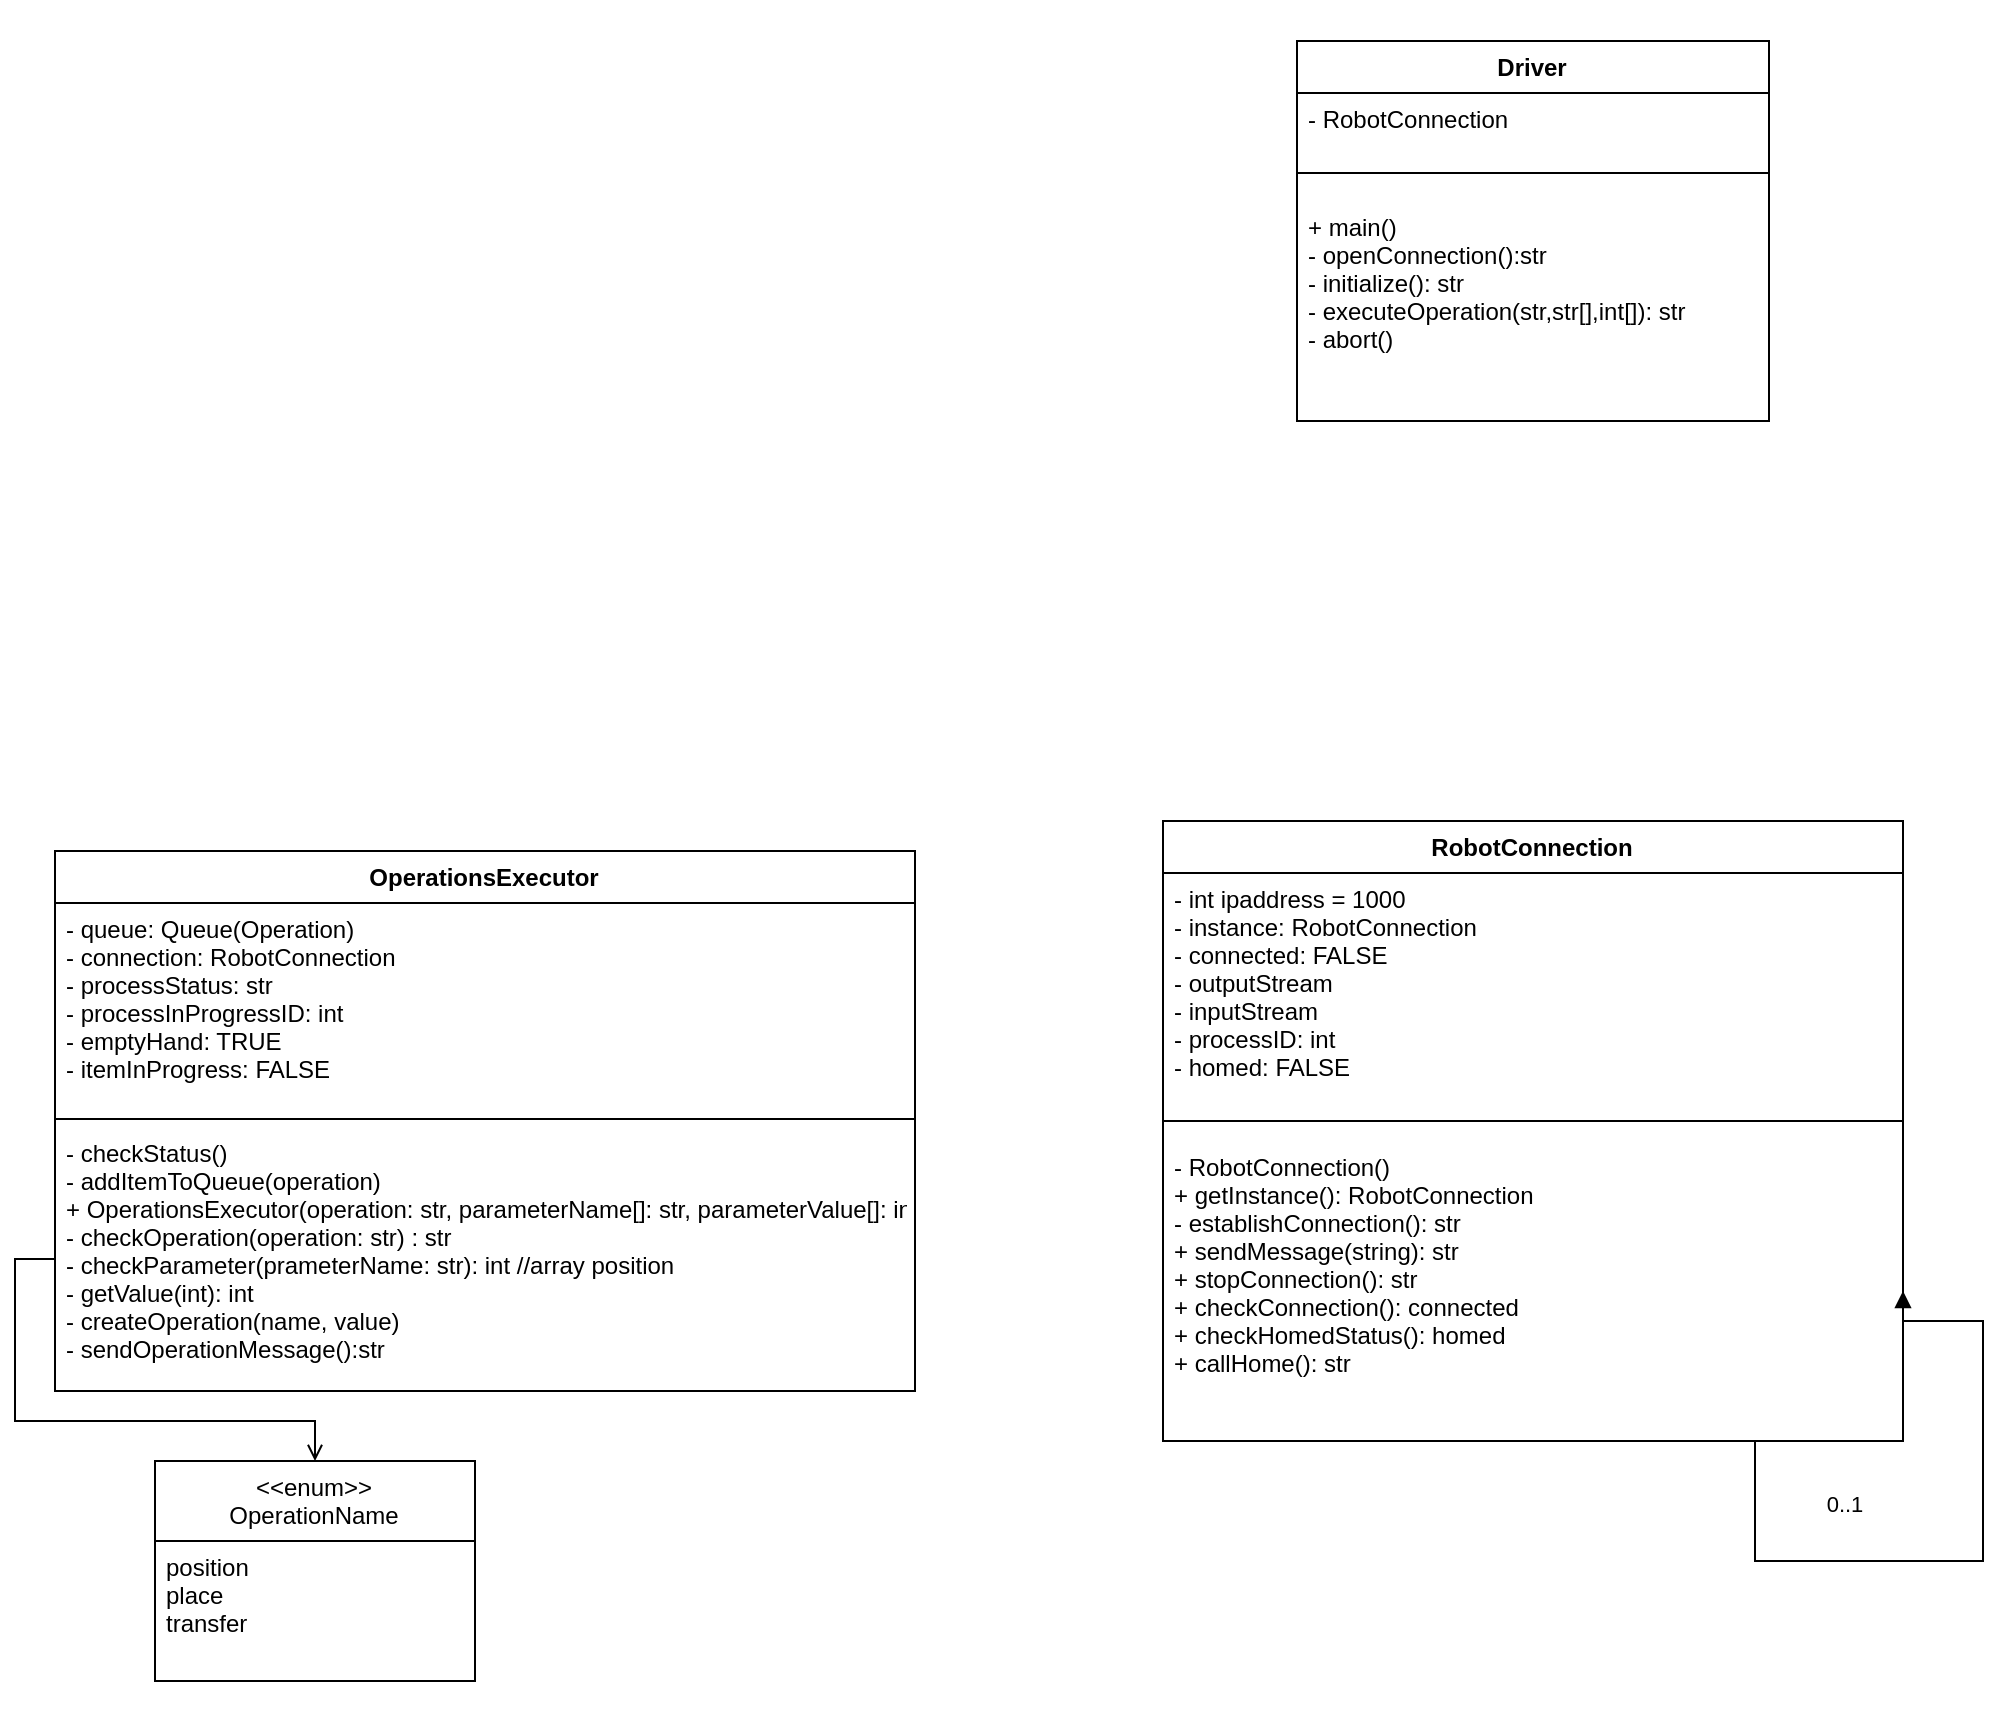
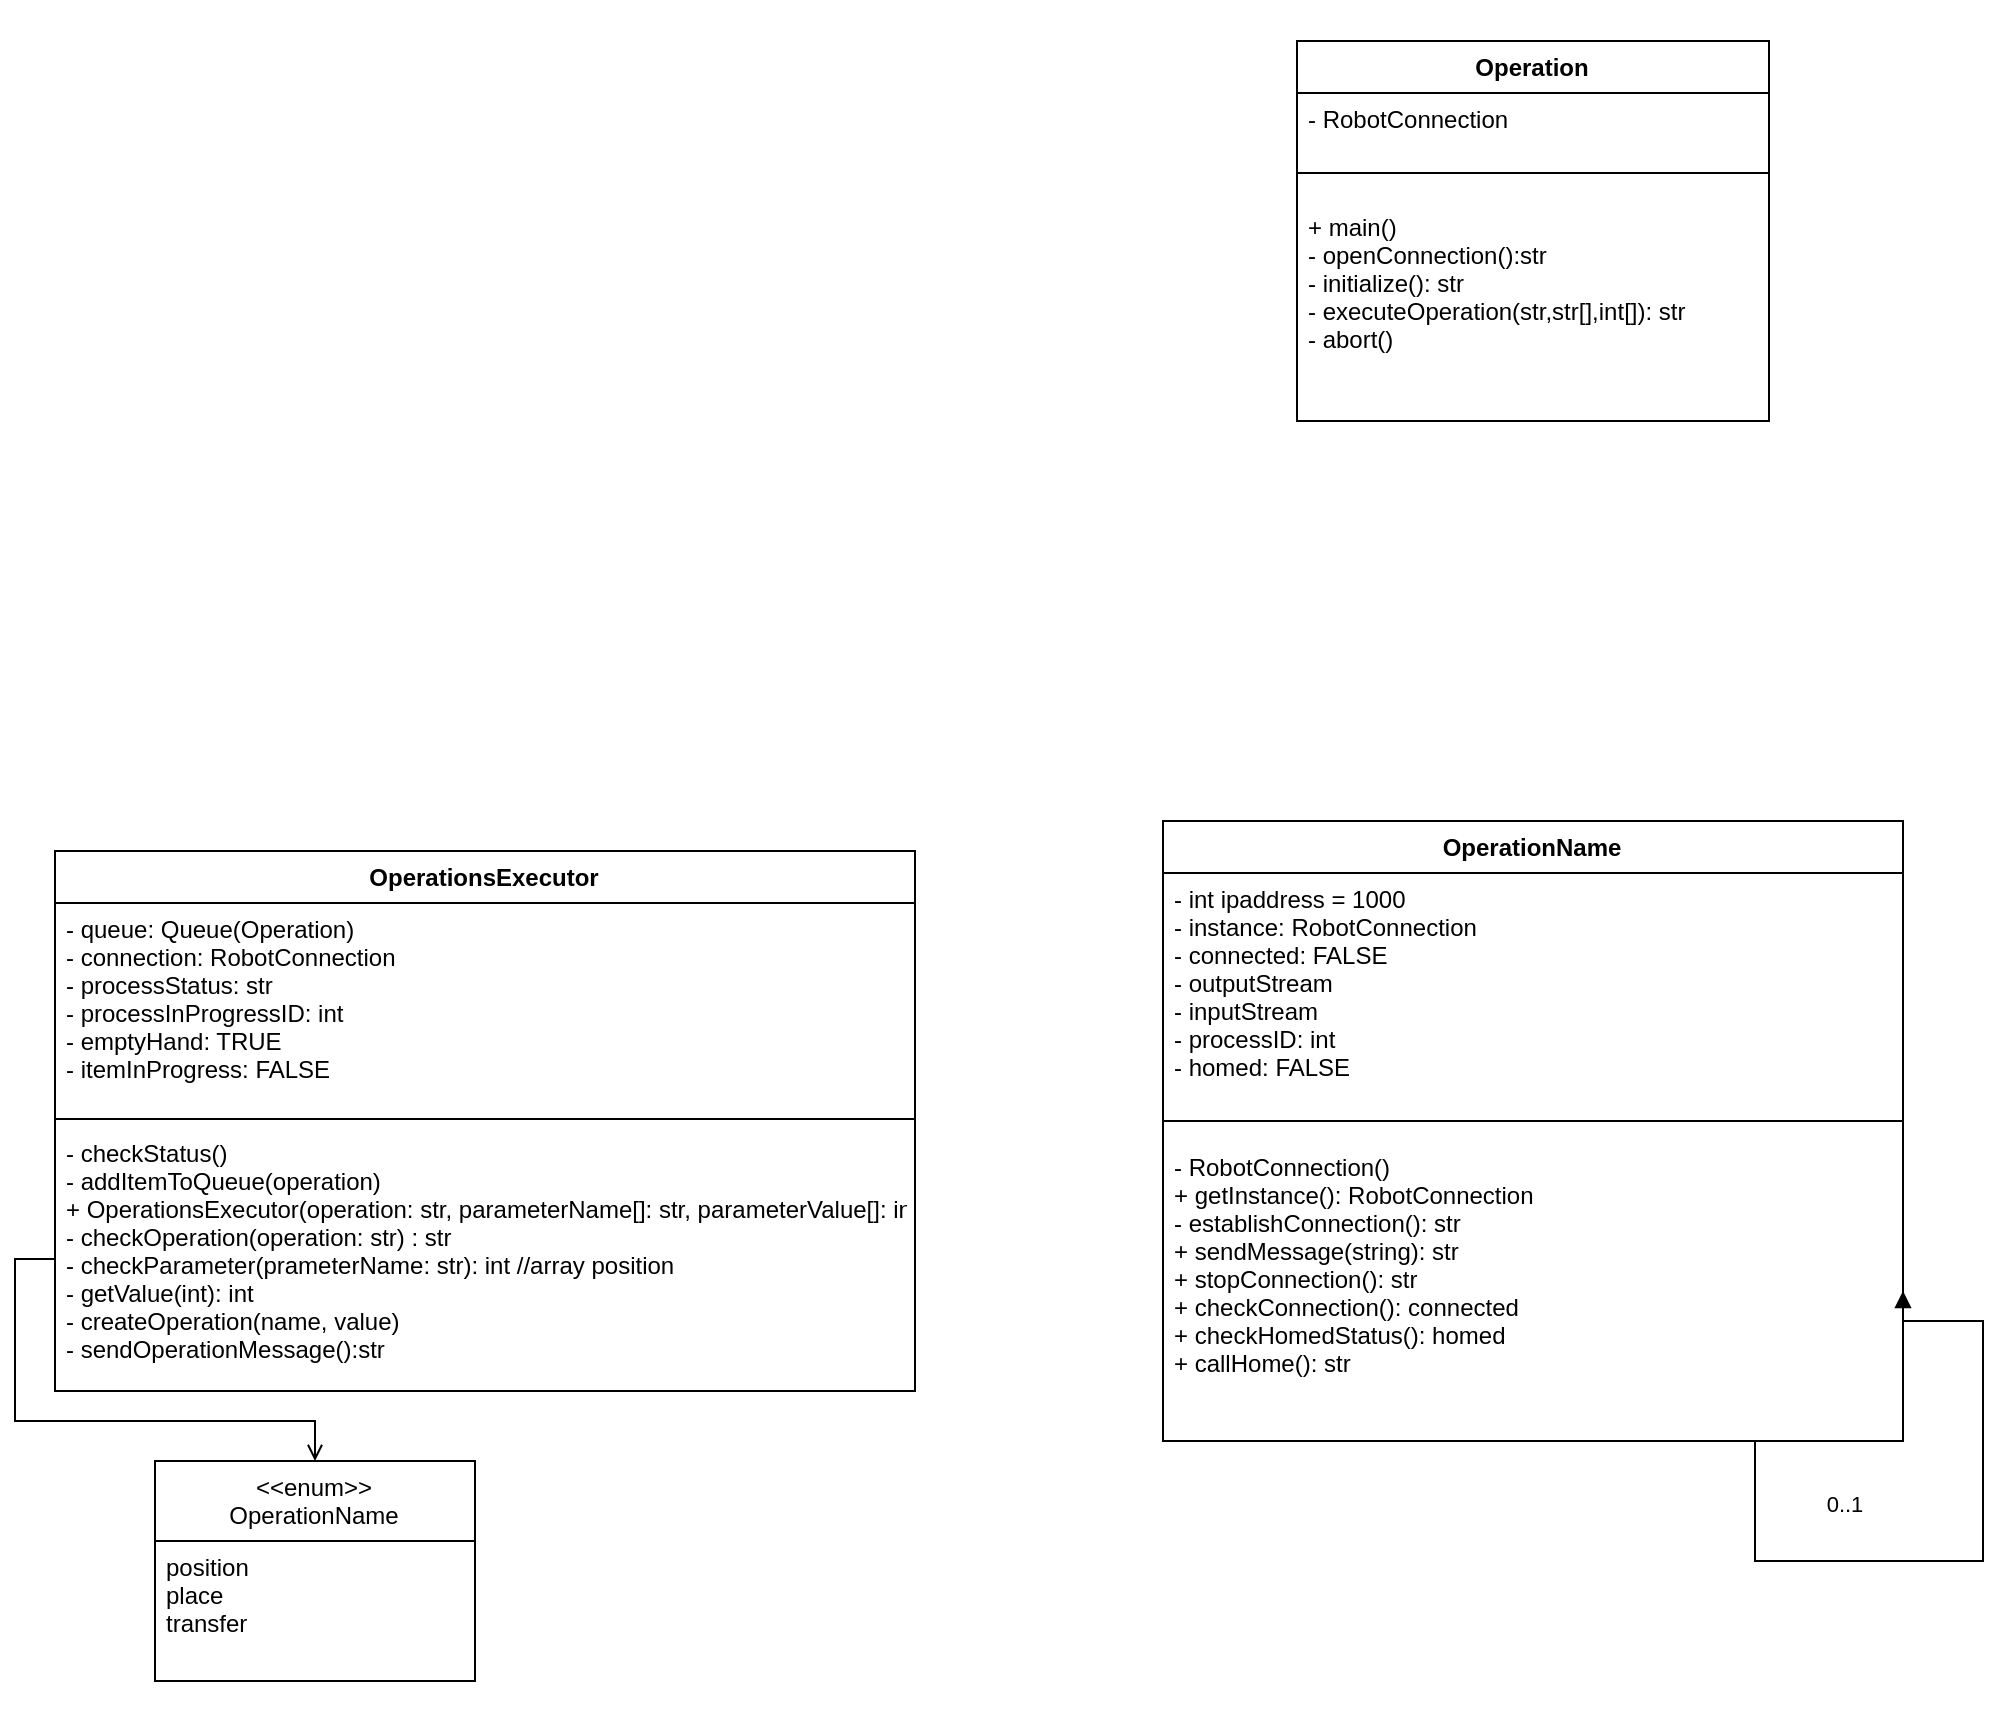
(1532, 68) -> (1532, 68)
(1532, 848) -> (1532, 848)
